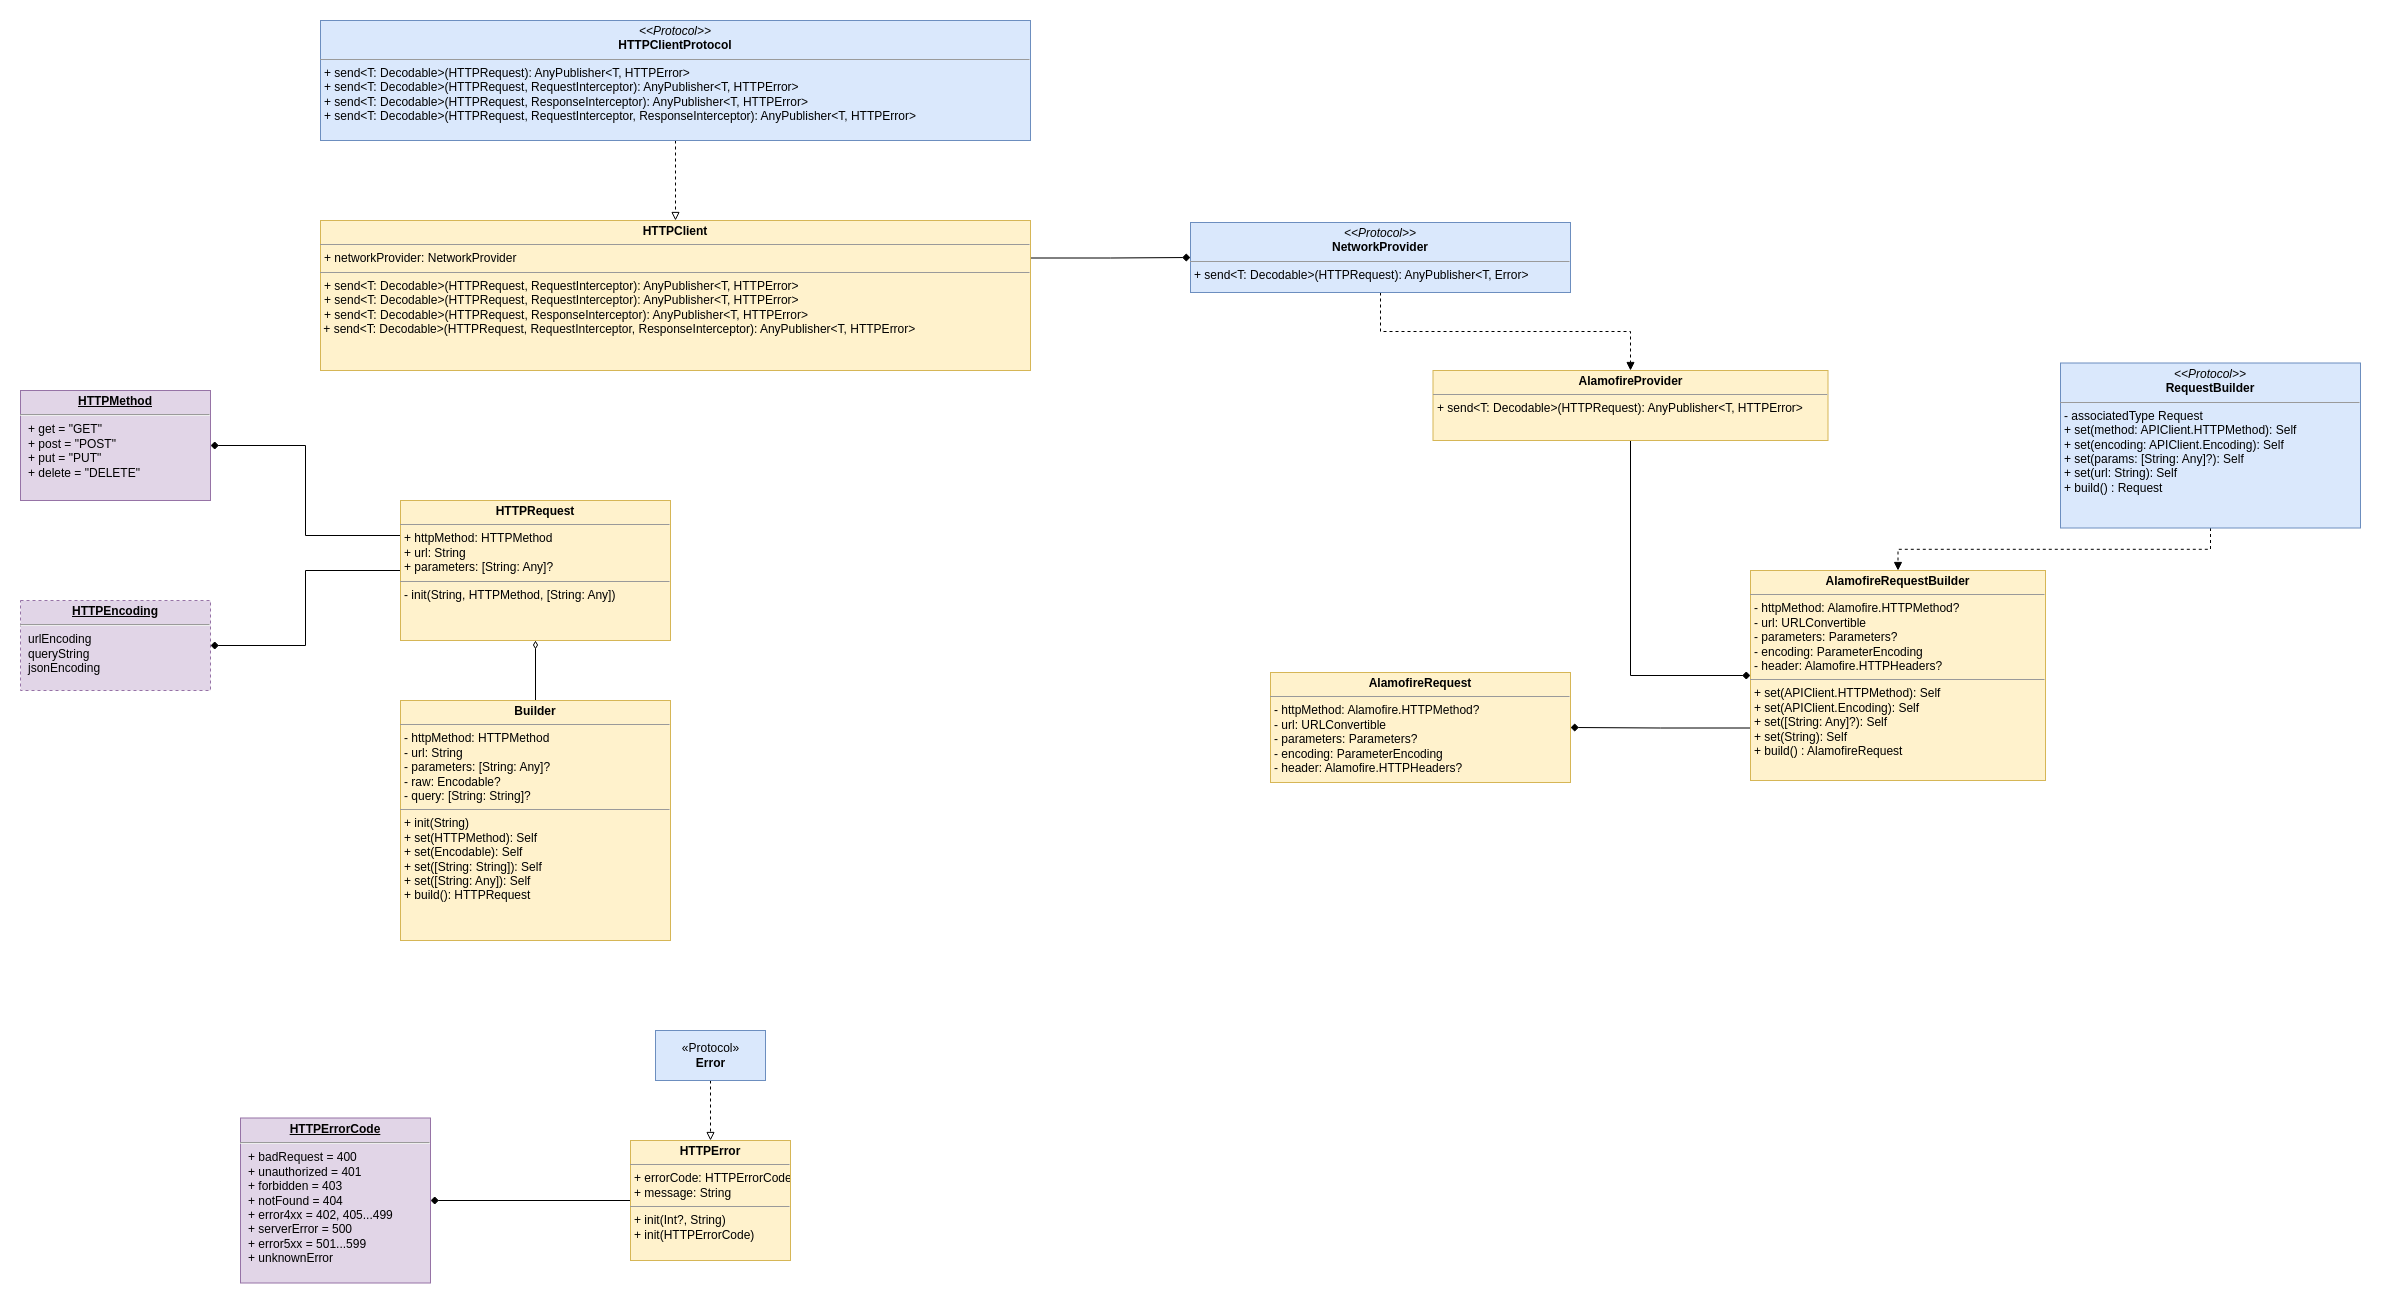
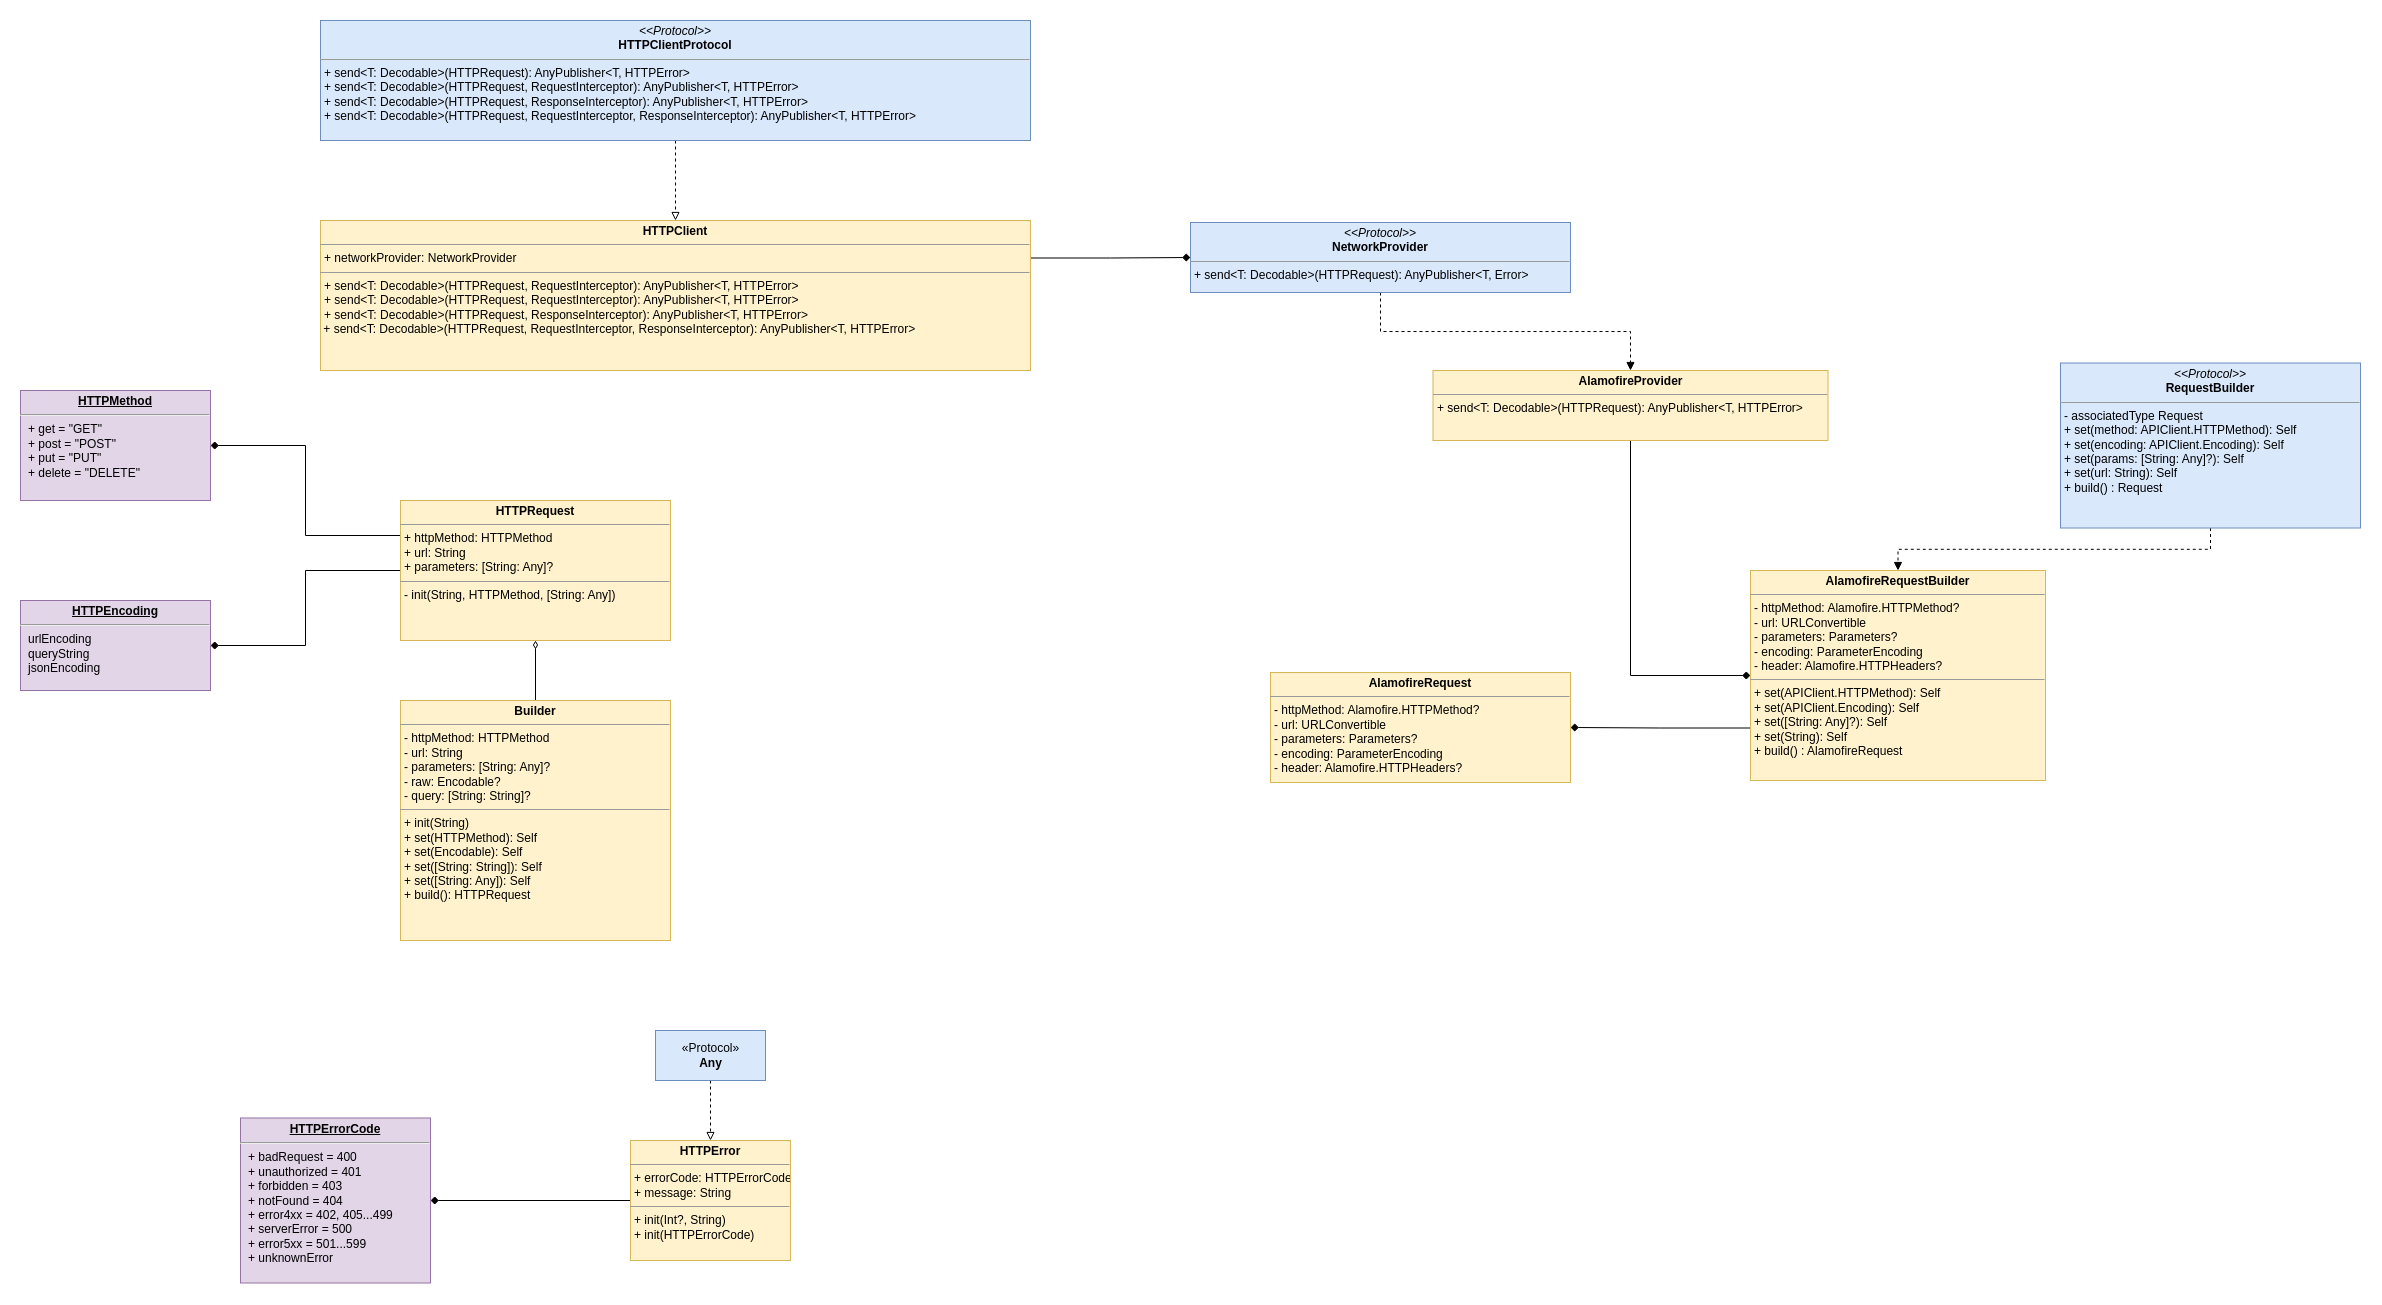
(116, 646) -> (116, 646)
(711, 1056) -> (711, 1056)
